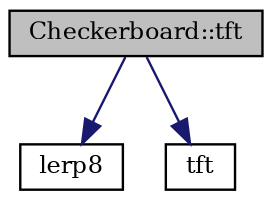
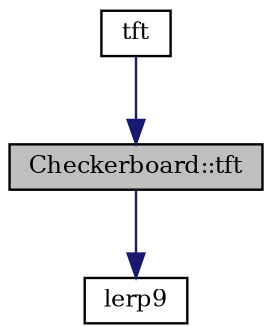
(163, 90) -> (136, 88)
(72, 167) -> (136, 301)
